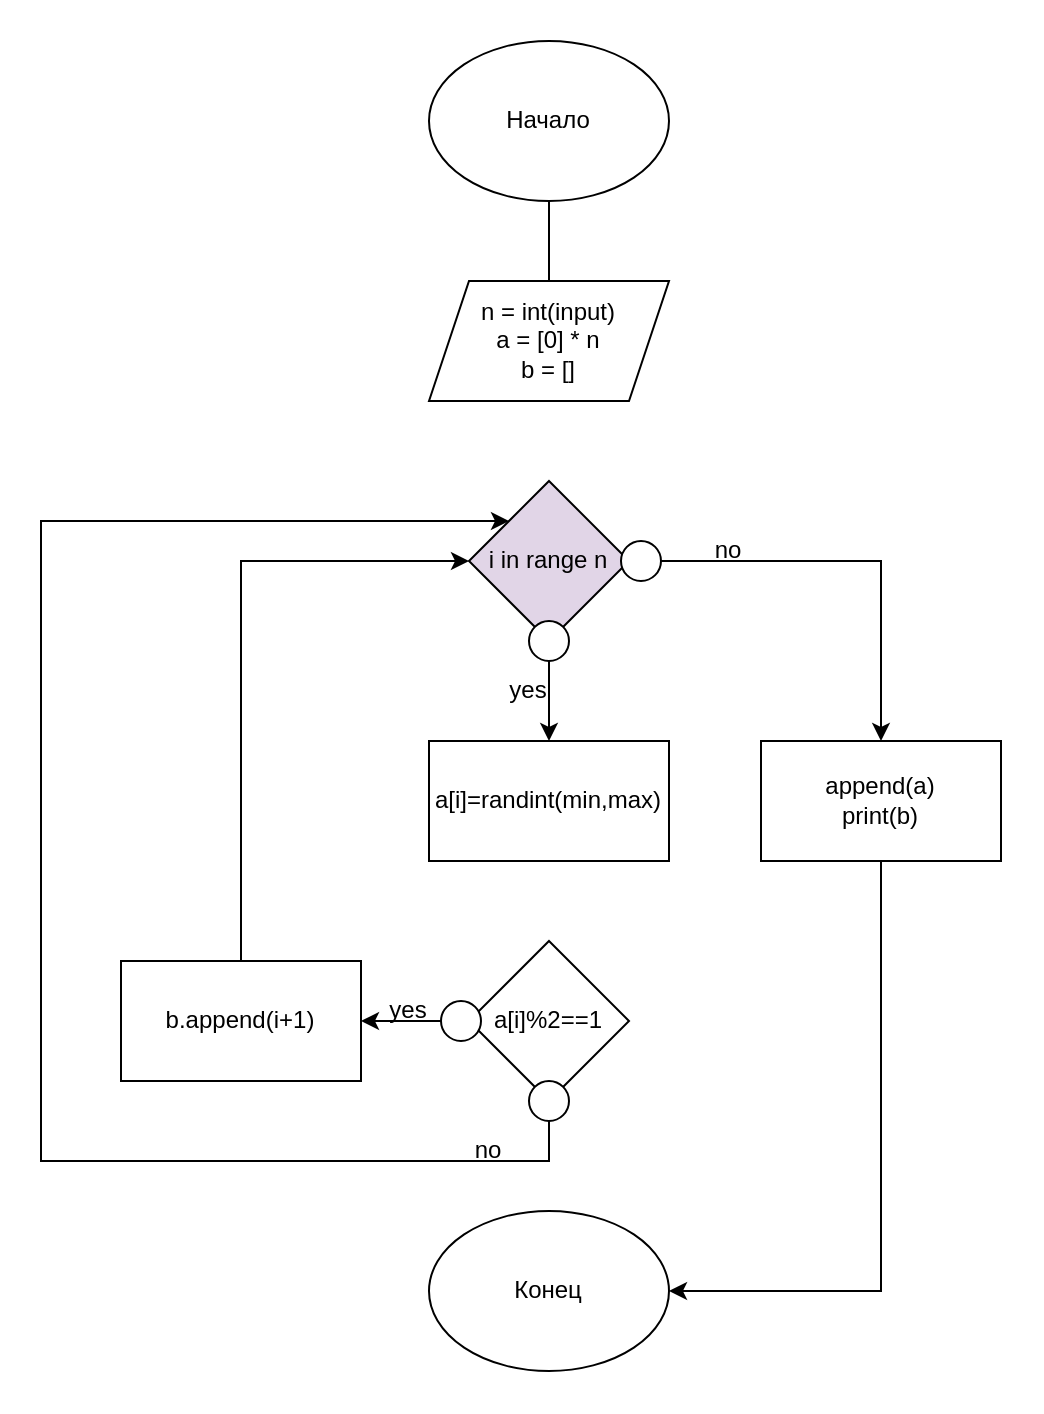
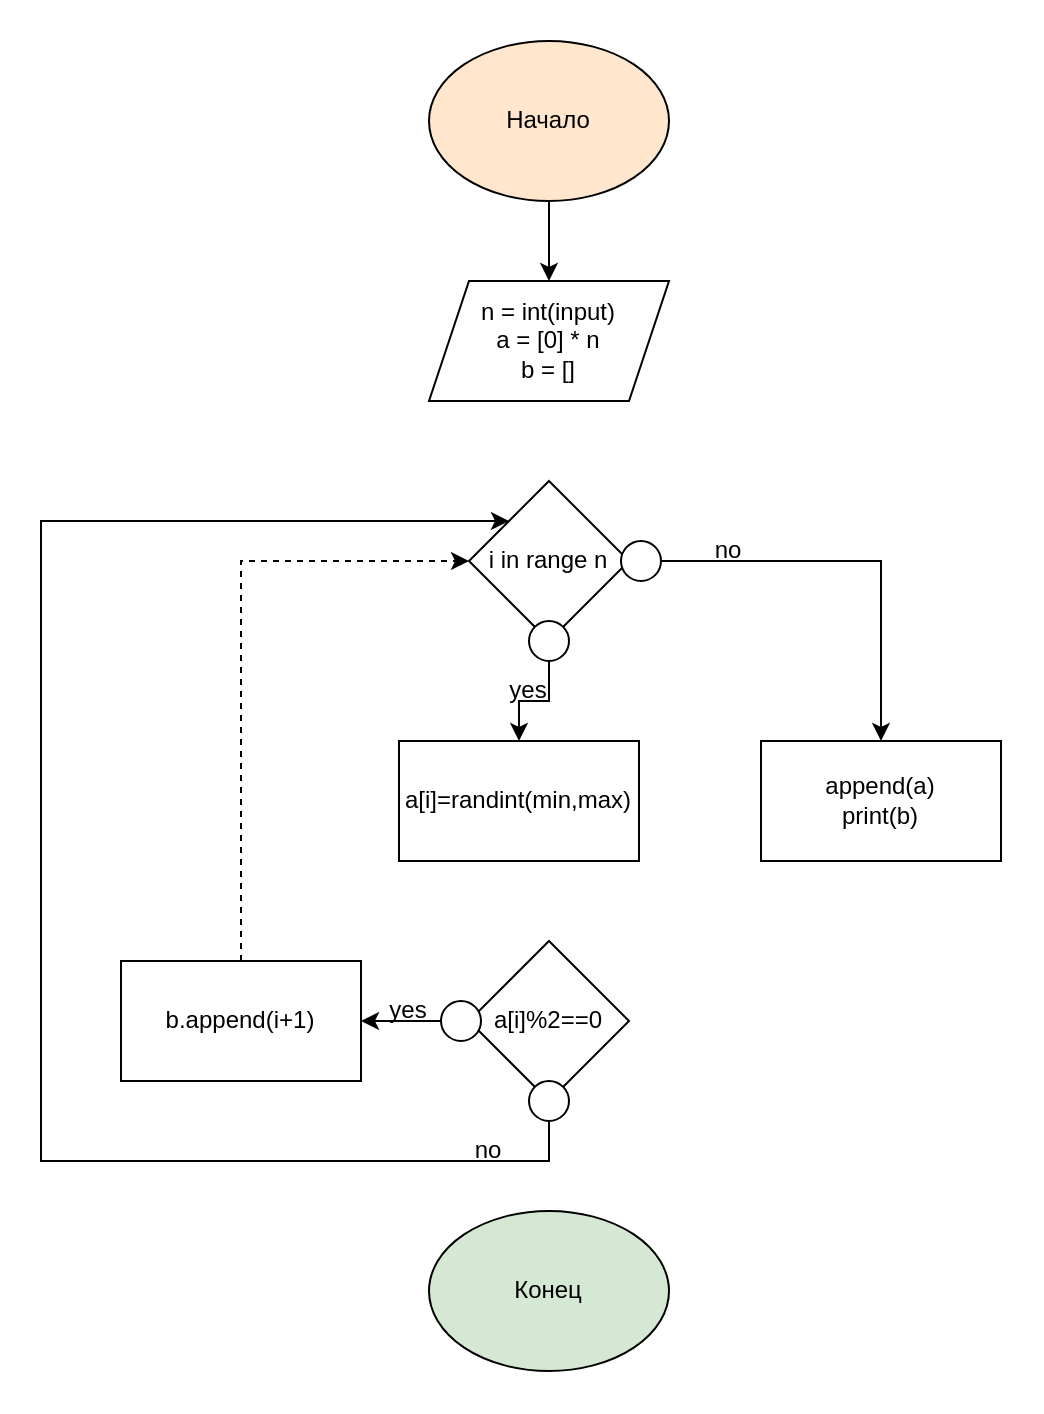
(549, 121) -> (549, 121)
(549, 271) -> (549, 266)
(549, 561) -> (549, 561)
(241, 652) -> (241, 652)
(549, 801) -> (519, 801)
(549, 1021) -> (549, 1021)
(881, 1175) -> none
(549, 1291) -> (549, 1291)
